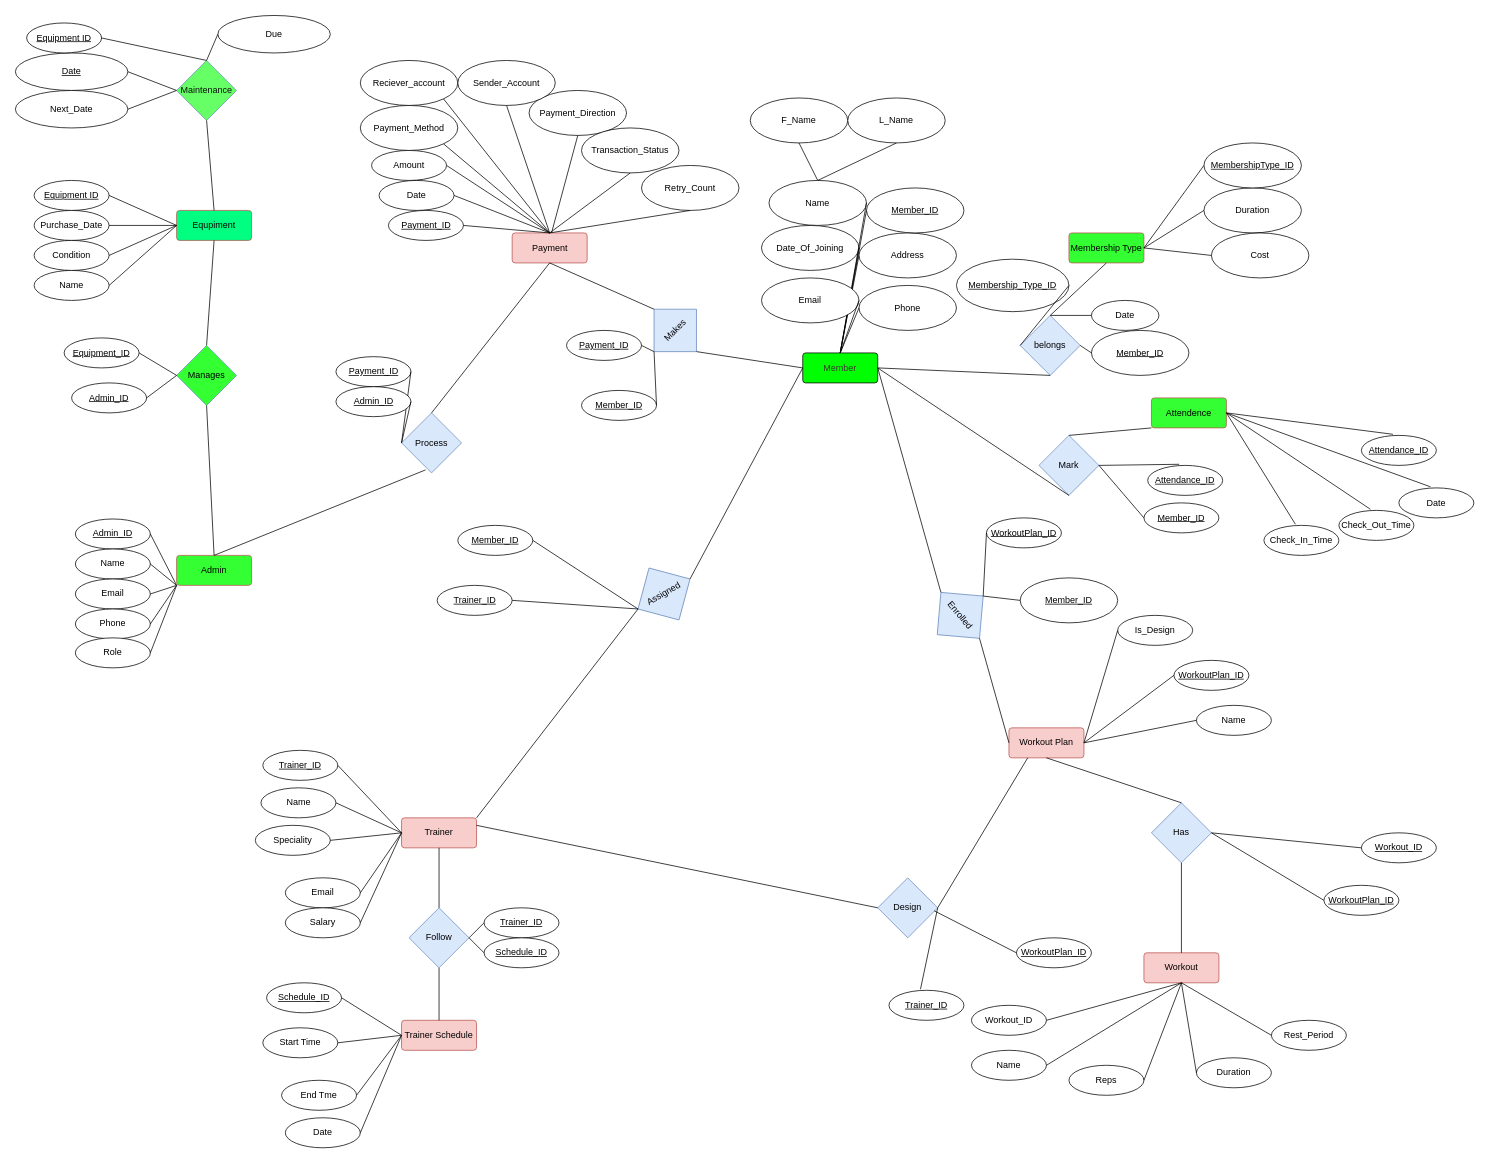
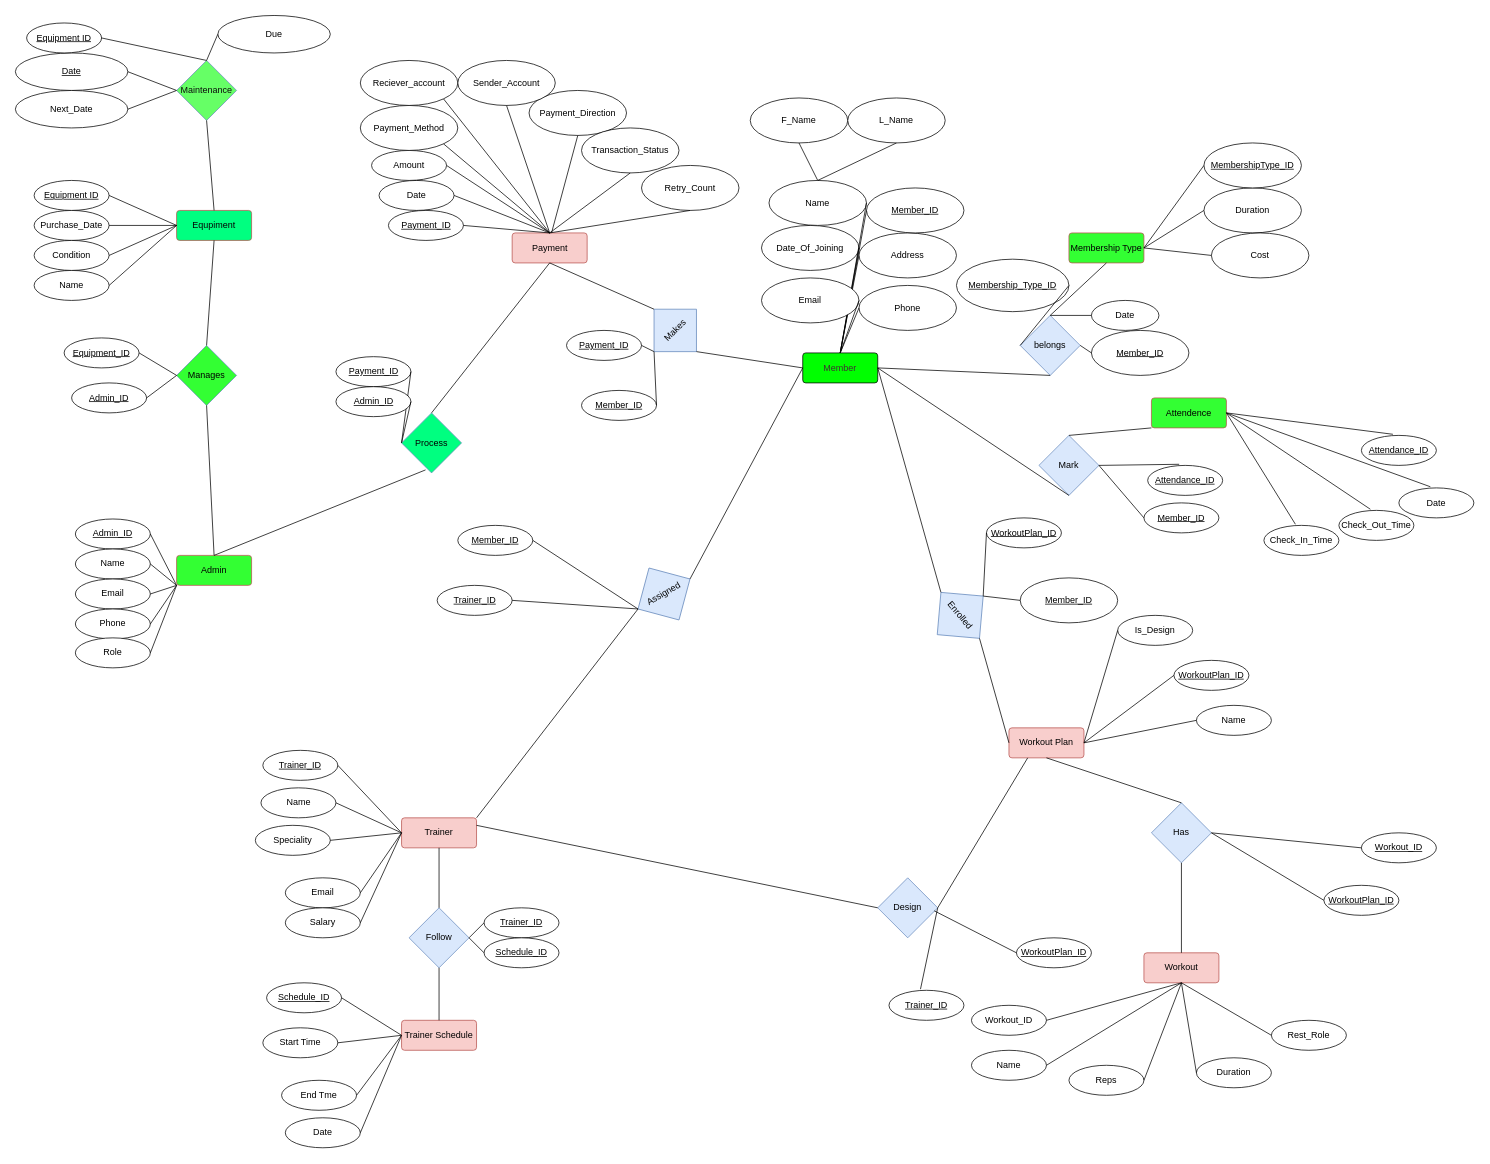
(432, 443) -> (432, 443)
(1309, 1035) -> (1309, 1035)
